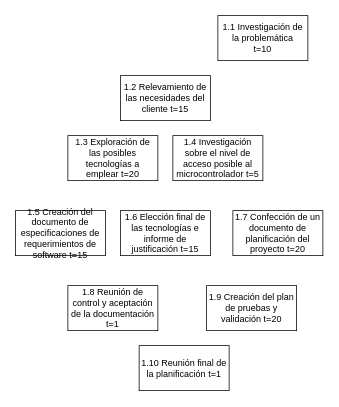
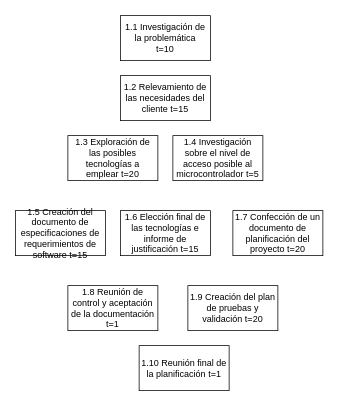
(263, 38) -> (165, 38)
(252, 308) -> (233, 308)
